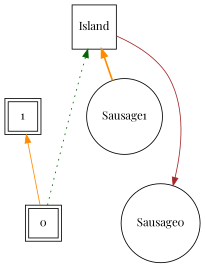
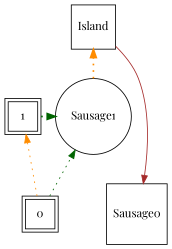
(108, 69) -> (93, 68)
none -> (44, 116)
(66, 131) -> (60, 177)
(34, 174) -> (32, 169)
(161, 223) -> (137, 214)
